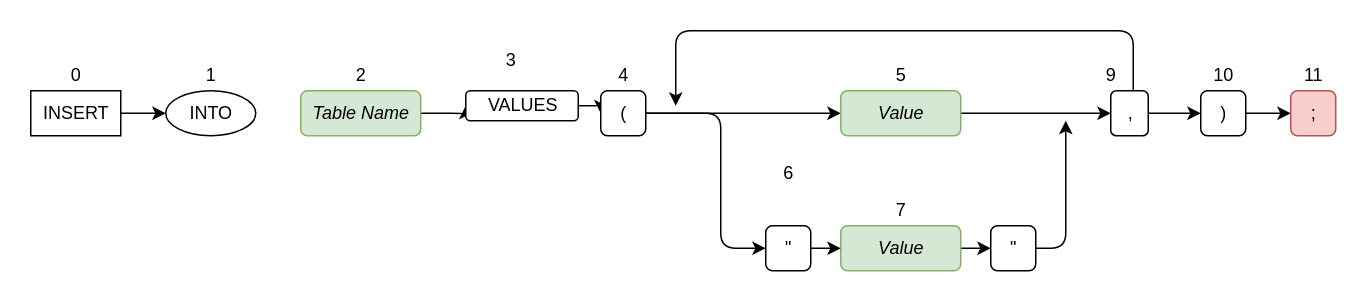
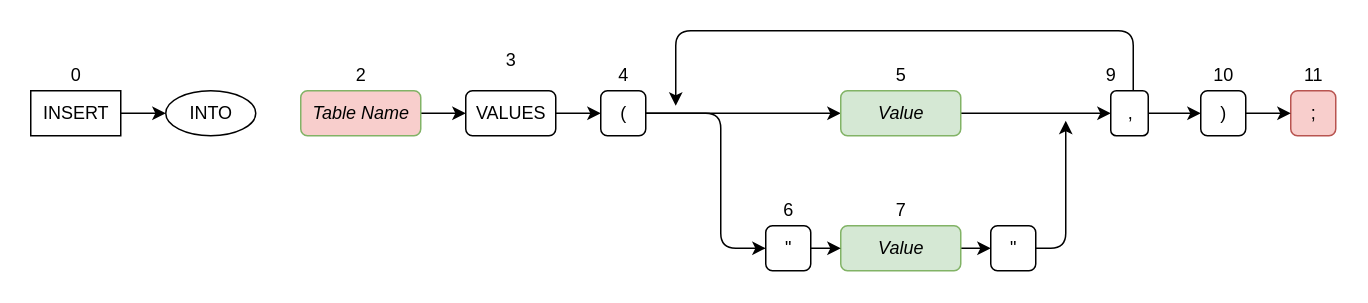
(211, 76) -> none
(522, 106) -> (511, 113)
(361, 113) -> (361, 113)
(788, 173) -> (788, 211)
